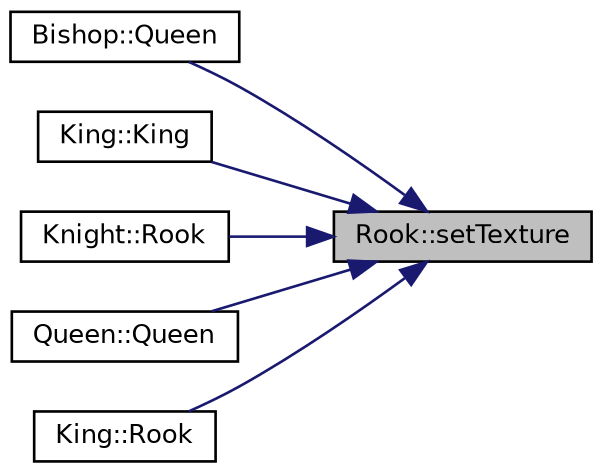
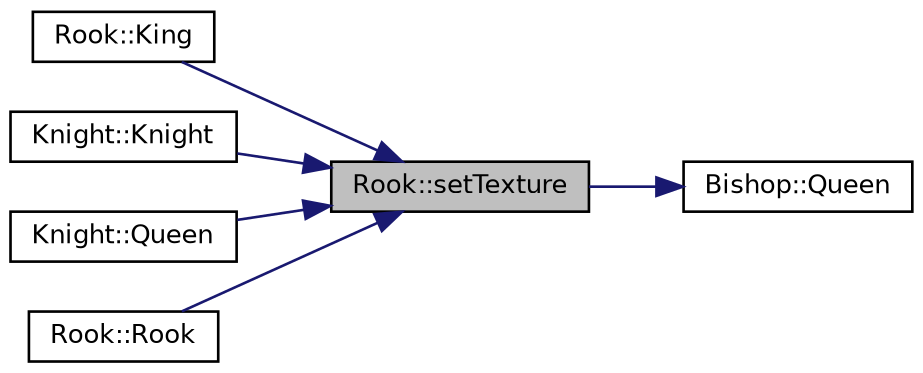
(300, 123) -> (622, 187)
(125, 137) -> (124, 37)
(125, 237) -> (124, 137)
(125, 337) -> (124, 237)
(125, 436) -> (124, 337)
